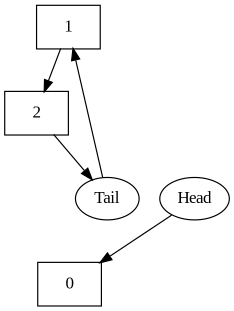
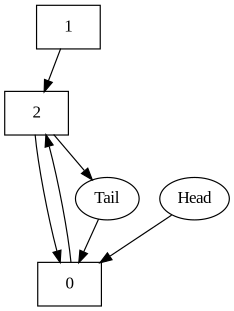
(89, 119) -> (91, 235)
none -> (44, 193)
none -> (62, 204)
